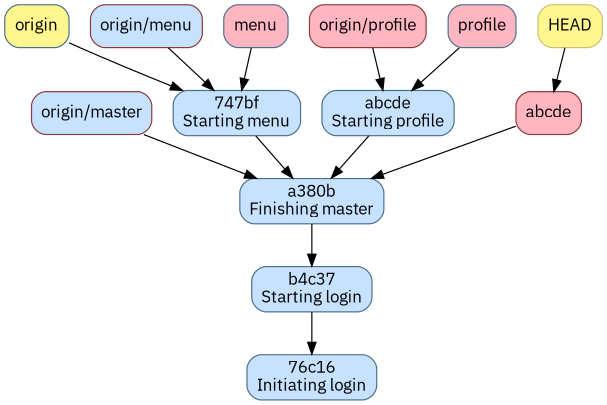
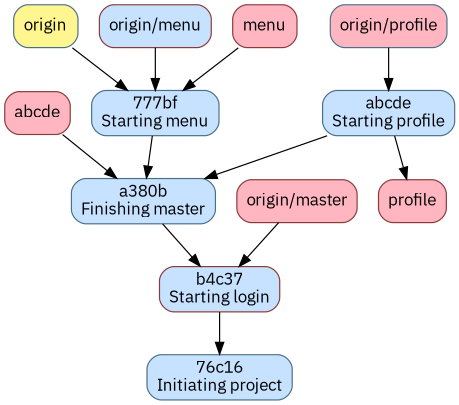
(256, 26) -> (265, 26)
(368, 26) -> (389, 26)
(482, 26) -> (412, 201)
(570, 26) -> none
(440, 65) -> (399, 152)
(92, 113) -> (297, 201)
(237, 113) -> (155, 113)
(195, 154) -> (263, 240)
(312, 289) -> (220, 289)
(312, 377) -> (220, 377)
